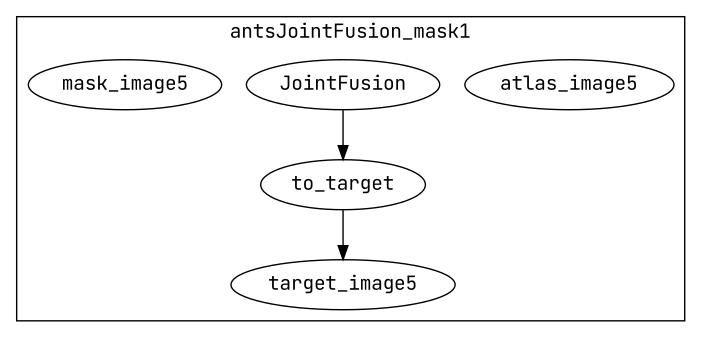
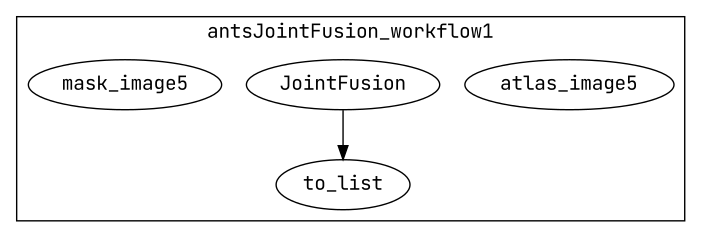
(351, 33) -> (351, 33)
(343, 185) -> (343, 185)
(343, 285) -> none
